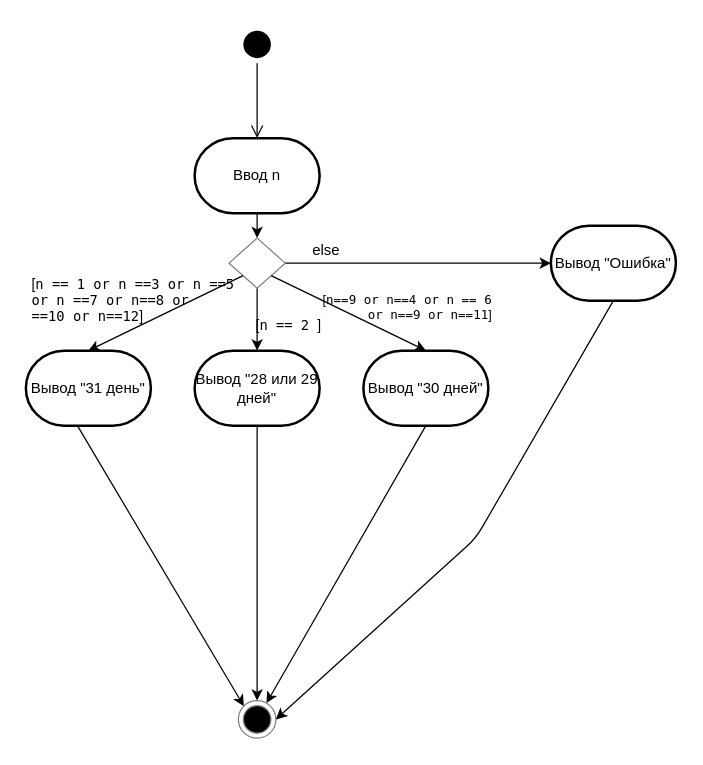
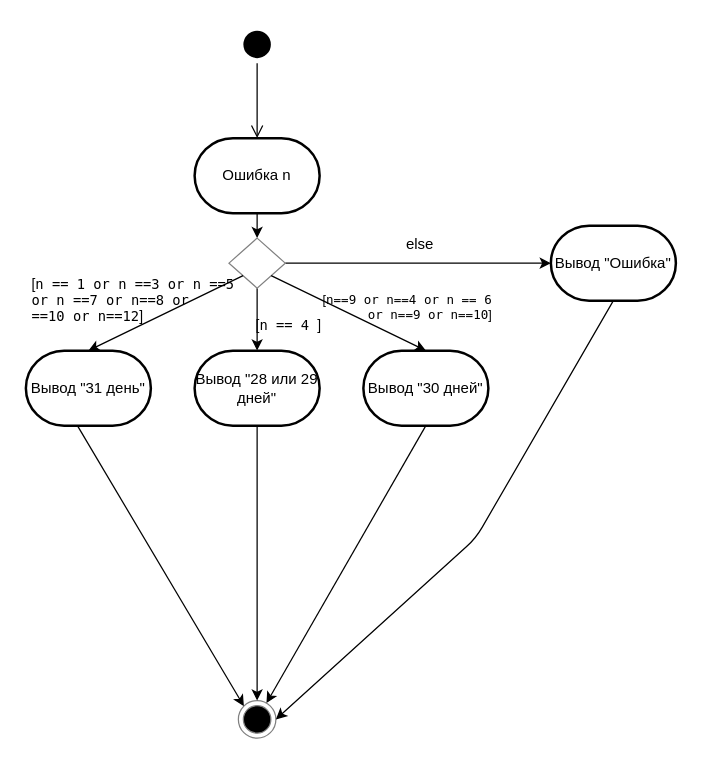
(257, 176) -> (257, 176)
(326, 251) -> (419, 244)
(408, 307) -> (408, 307)
(289, 326) -> (289, 326)
